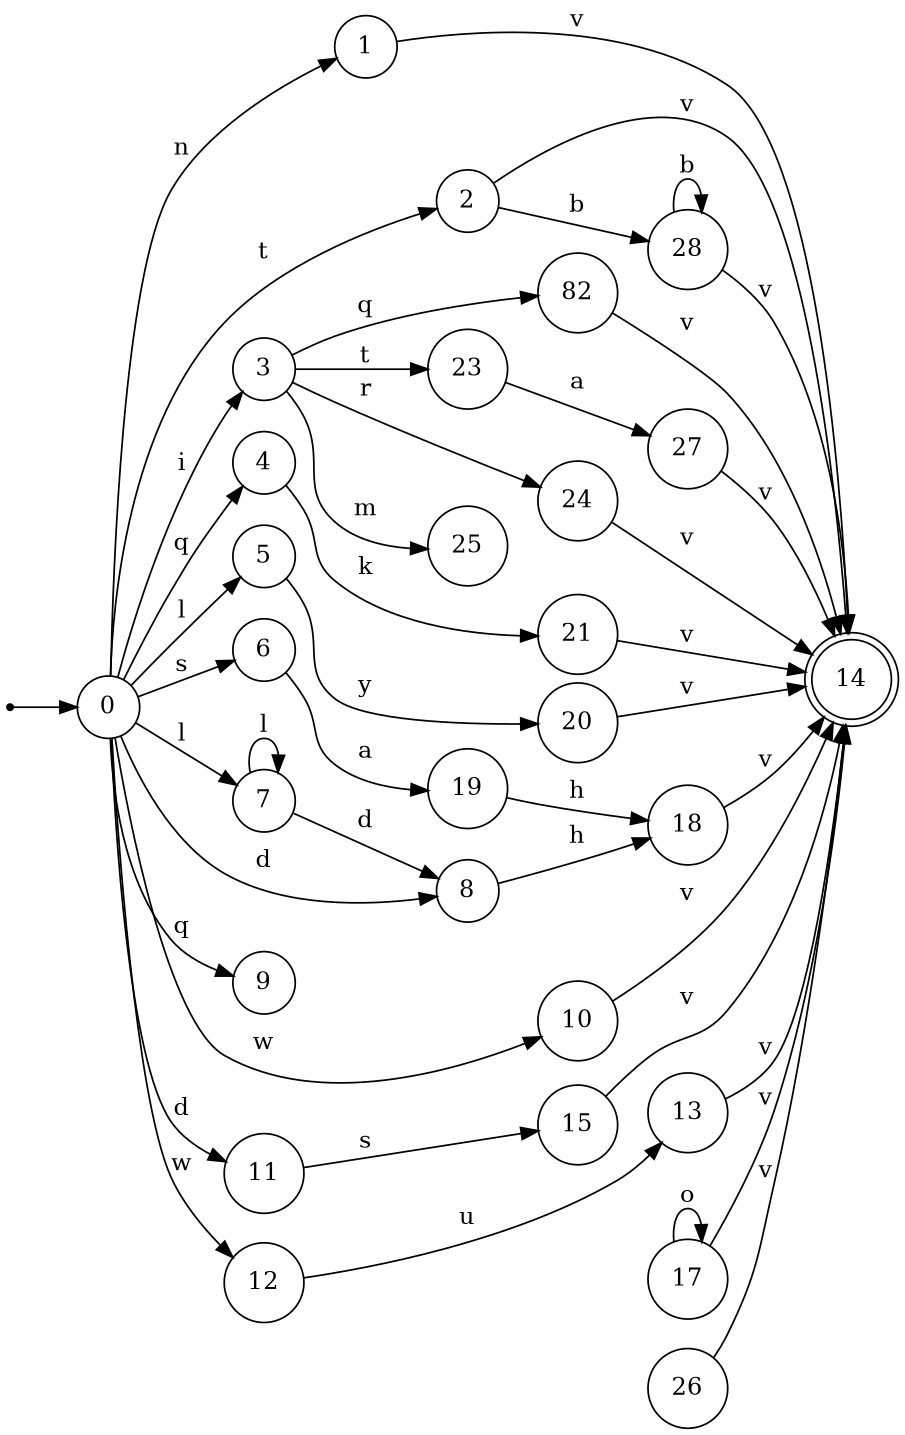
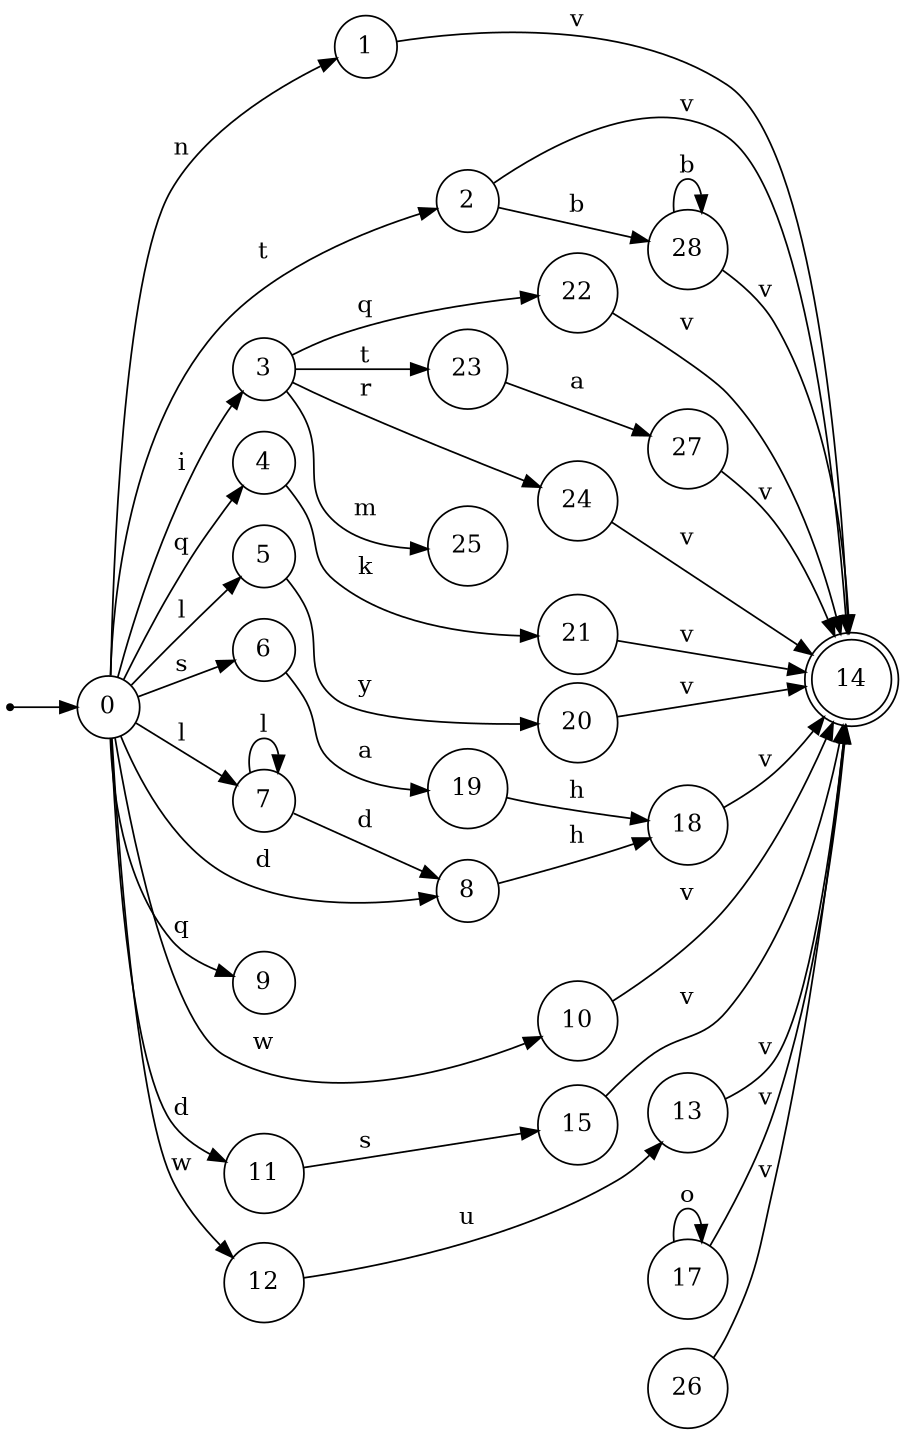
(578, 293) -> (578, 293)
